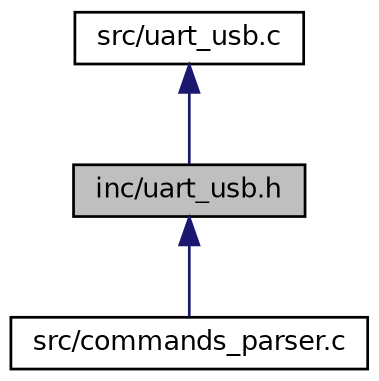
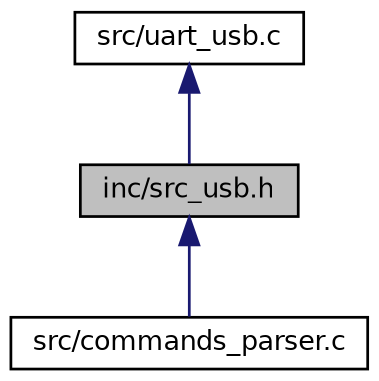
(189, 191) -> (189, 191)
